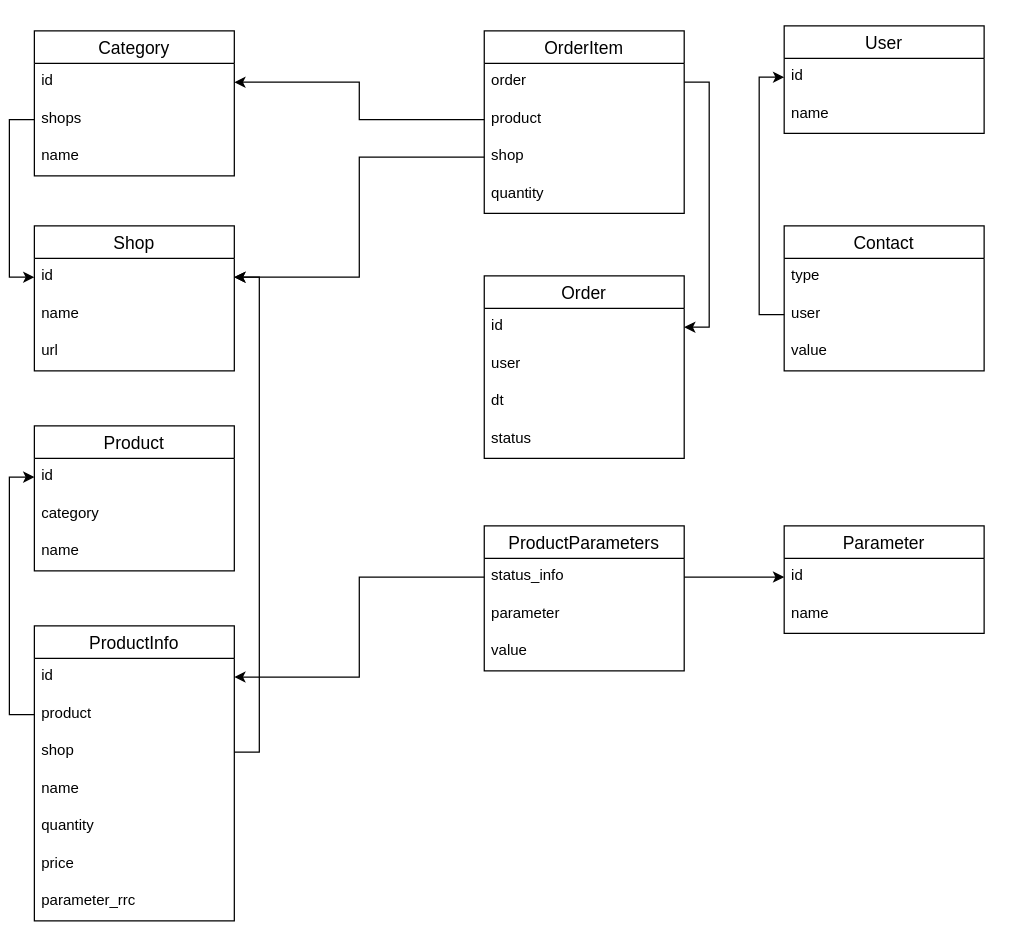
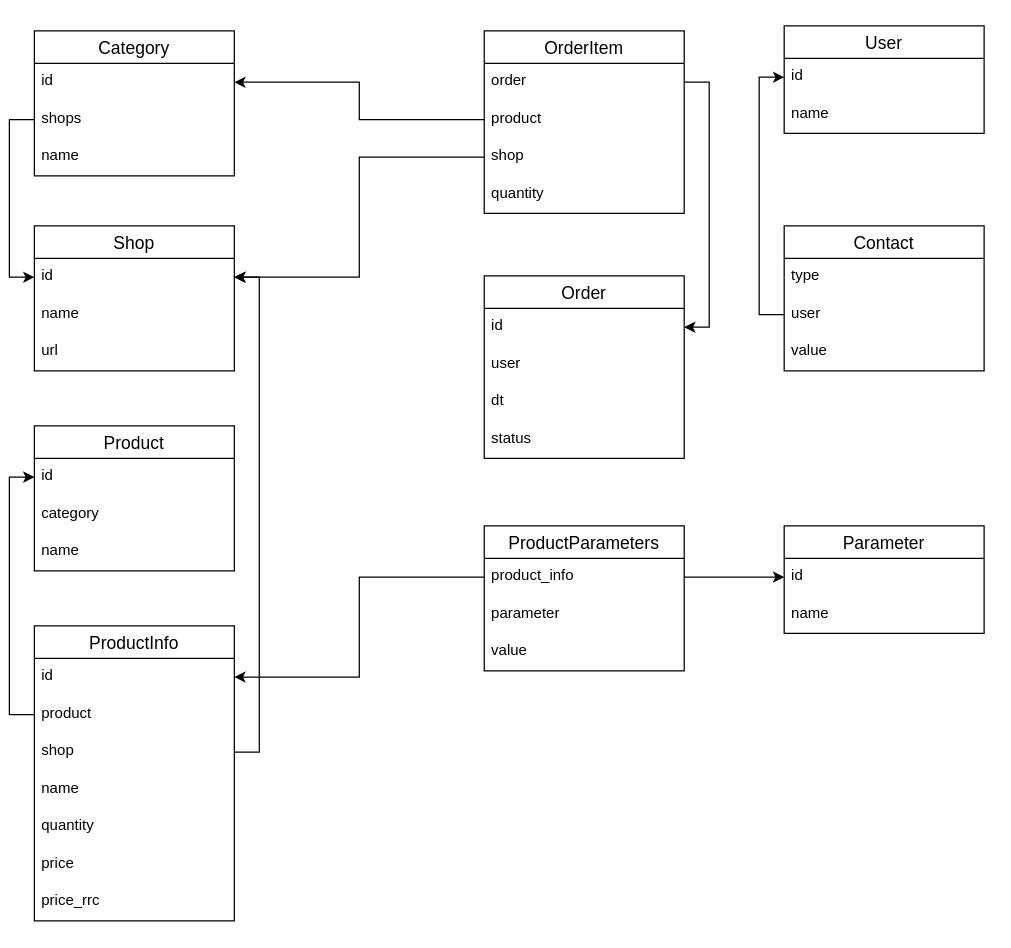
(536, 575) -> (540, 575)
(96, 900) -> (77, 900)
